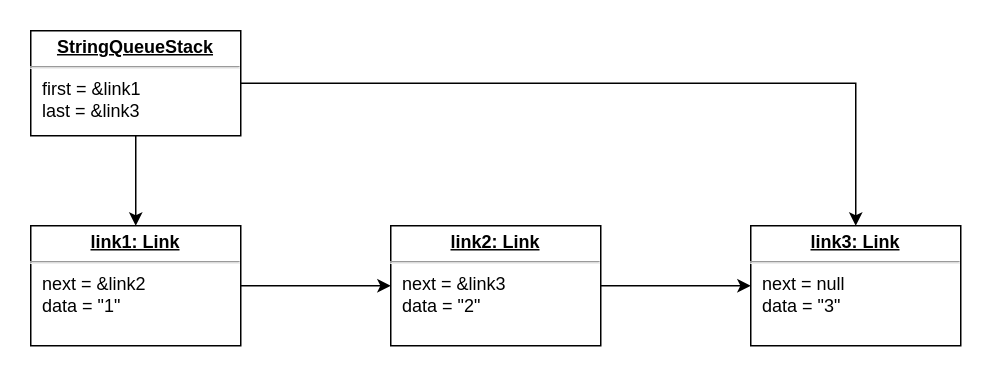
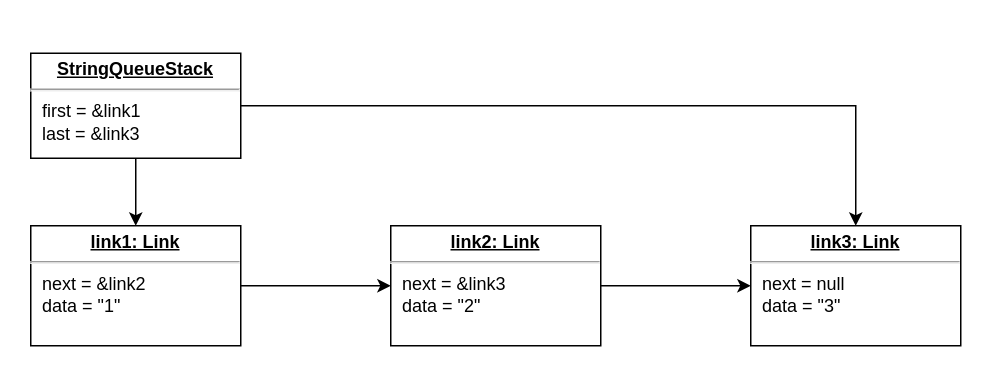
(136, 83) -> (136, 106)
